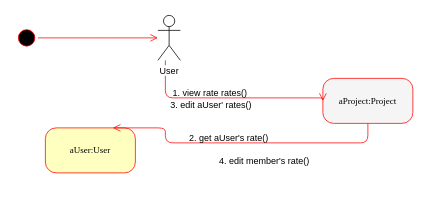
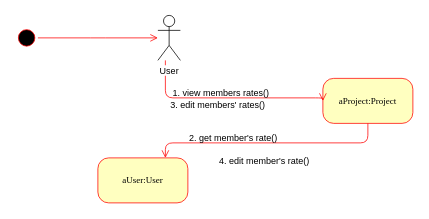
(217, 94) -> (225, 94)
(368, 101) -> (368, 101)
(219, 106) -> (224, 106)
(236, 139) -> (239, 139)
(90, 150) -> (143, 180)
